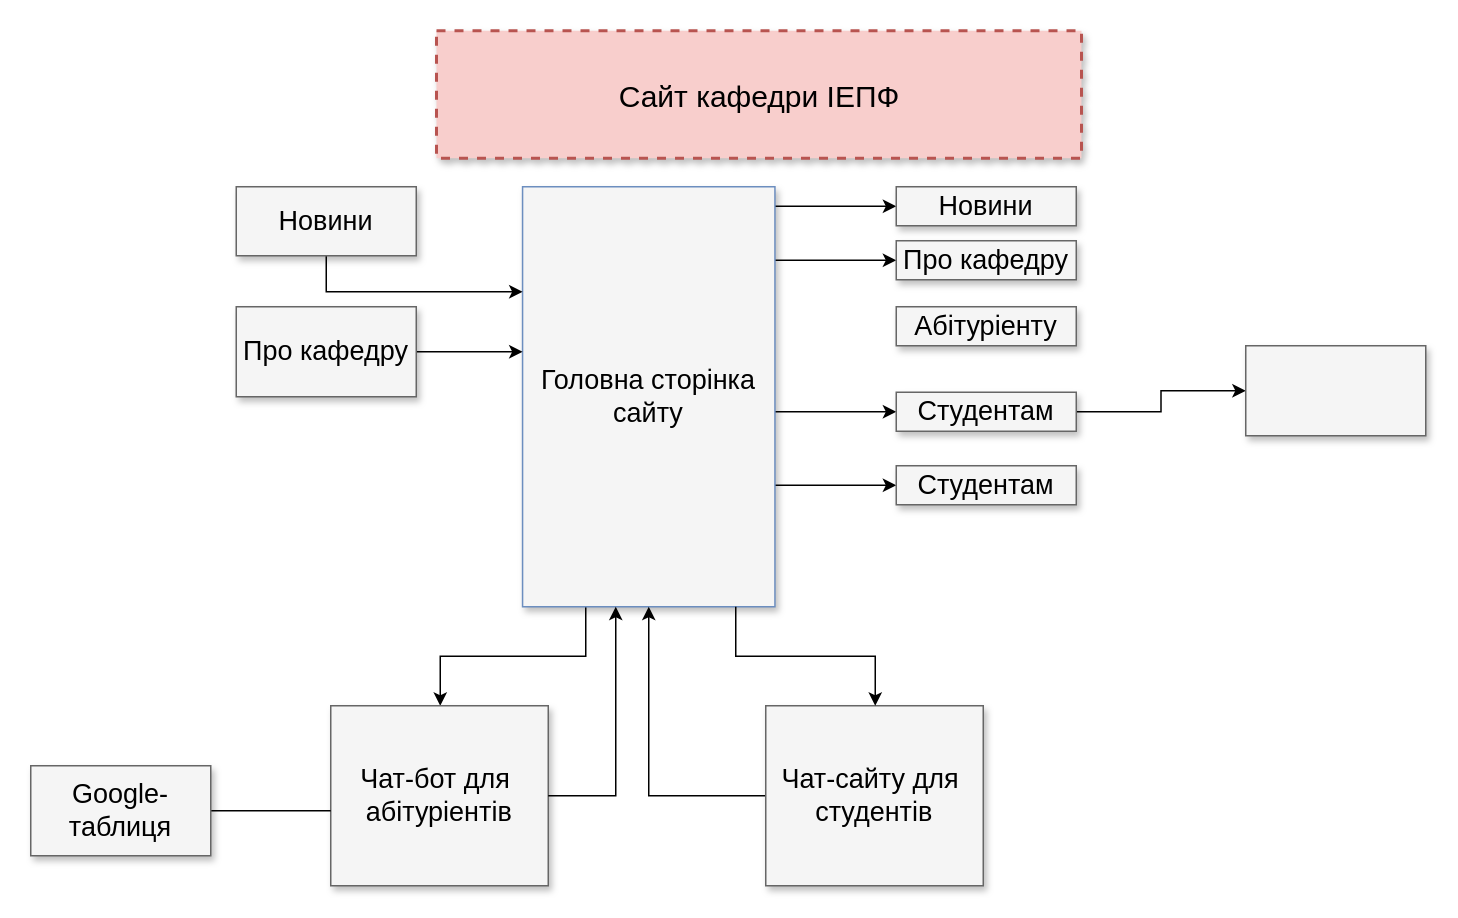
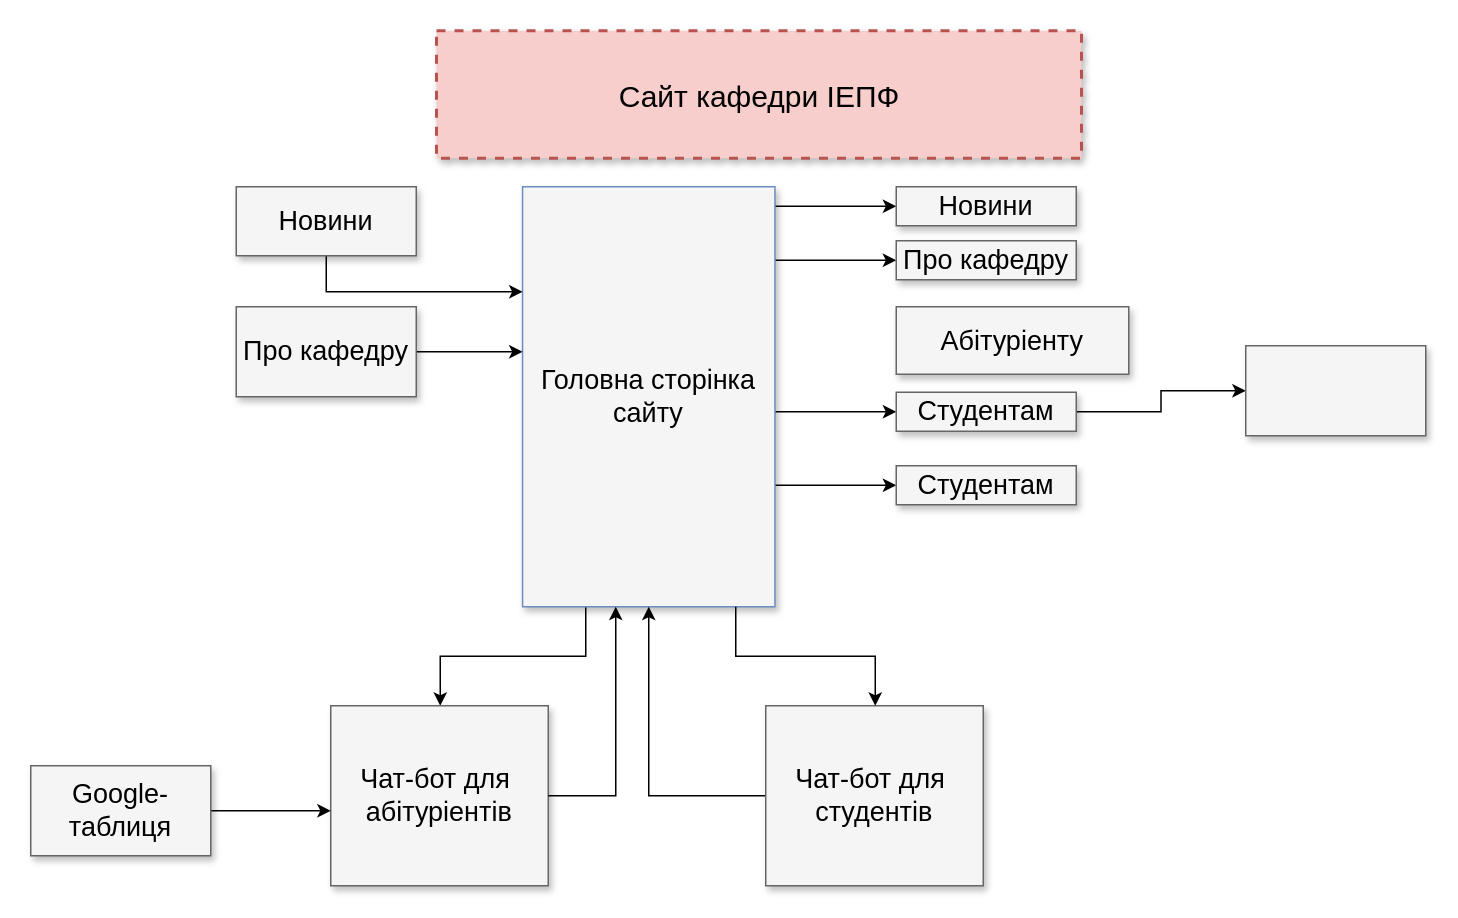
(986, 326) -> (1013, 341)
(875, 796) -> (875, 796)
(323, 811) -> (319, 811)
